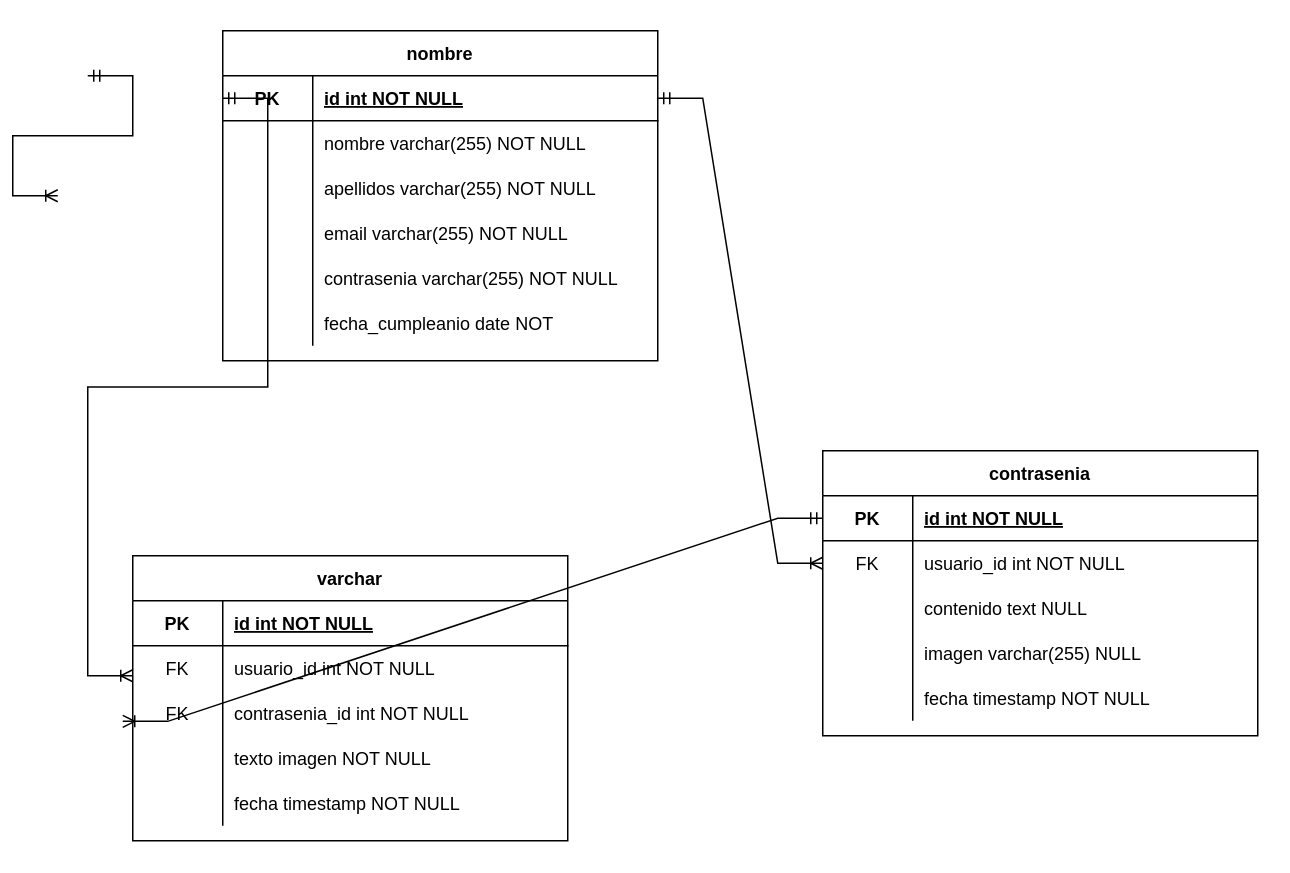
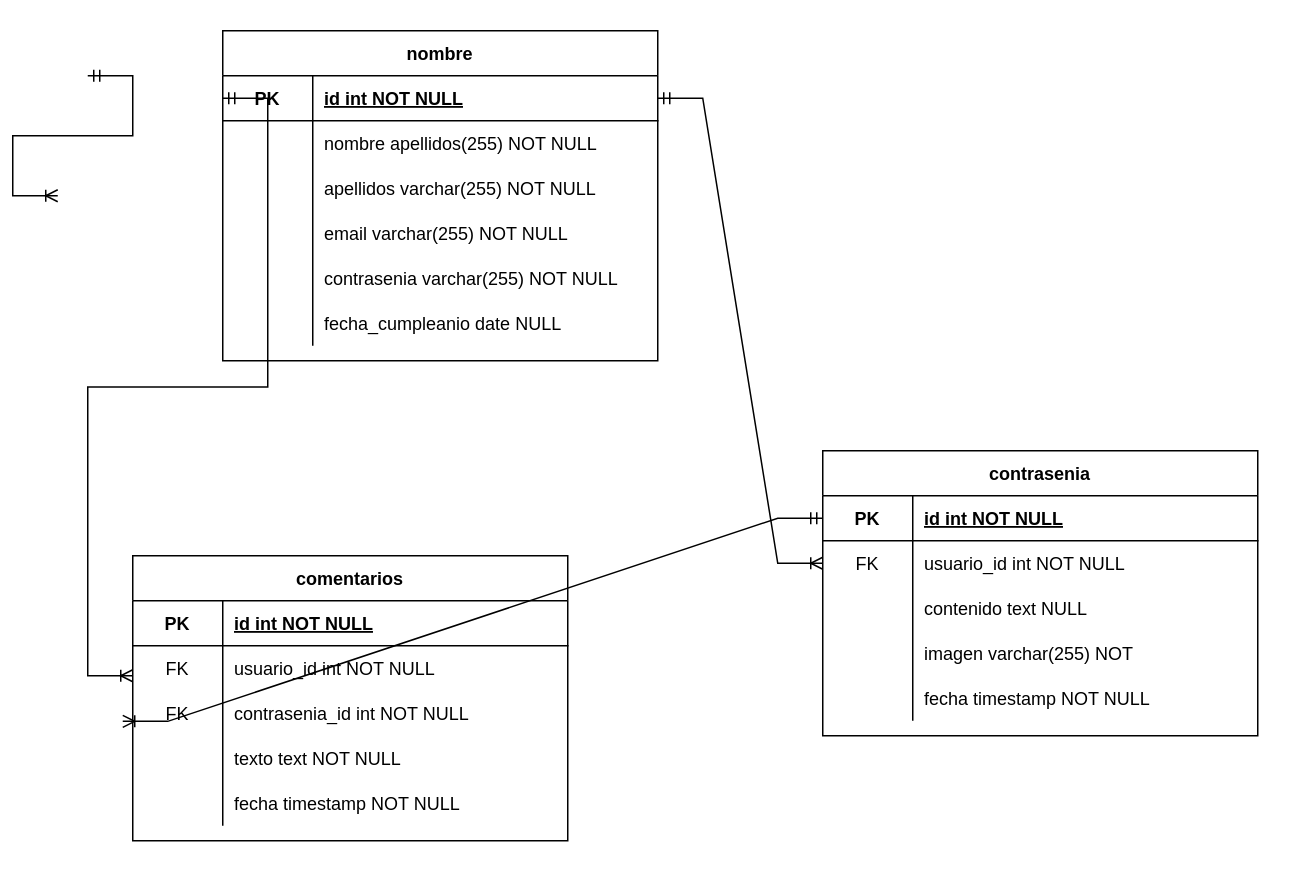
(458, 144) -> (461, 144)
(441, 324) -> (446, 324)
(350, 579) -> (350, 579)
(1038, 654) -> (1033, 654)
(330, 759) -> (323, 759)
